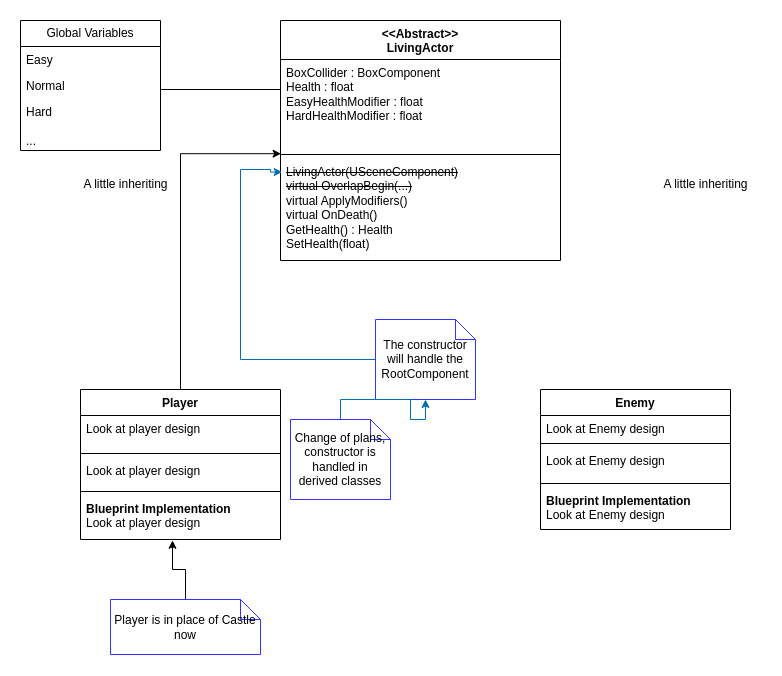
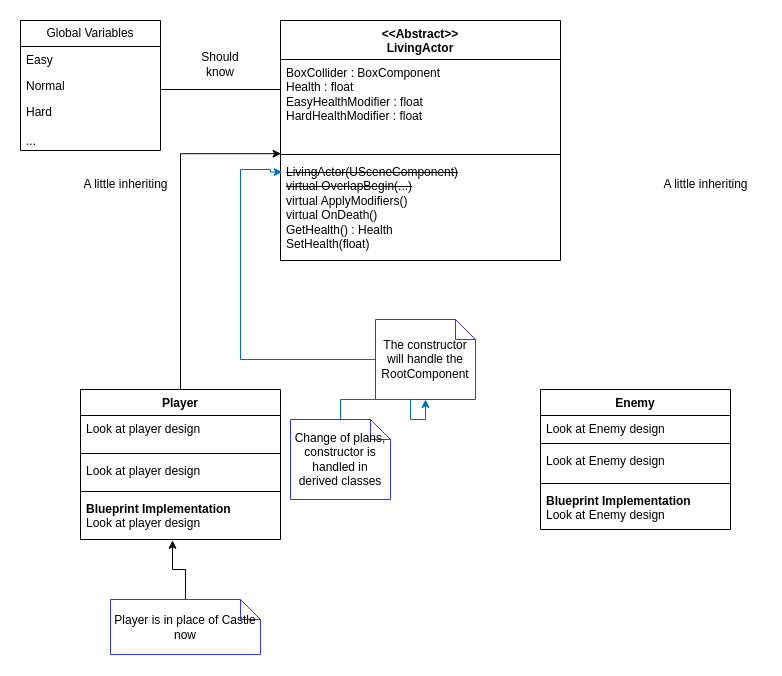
none -> (221, 65)
